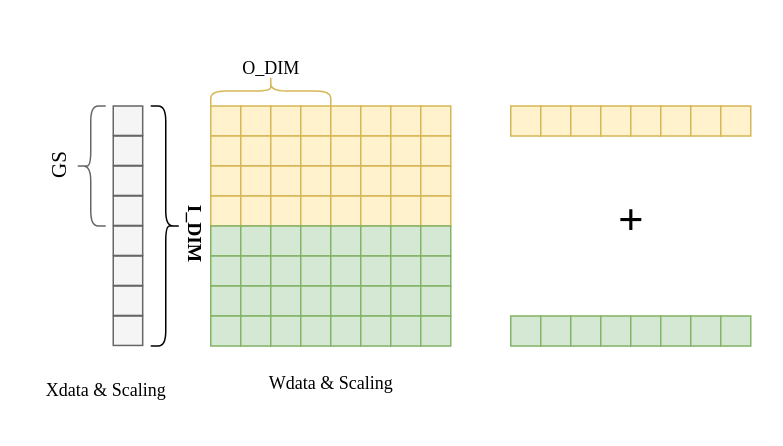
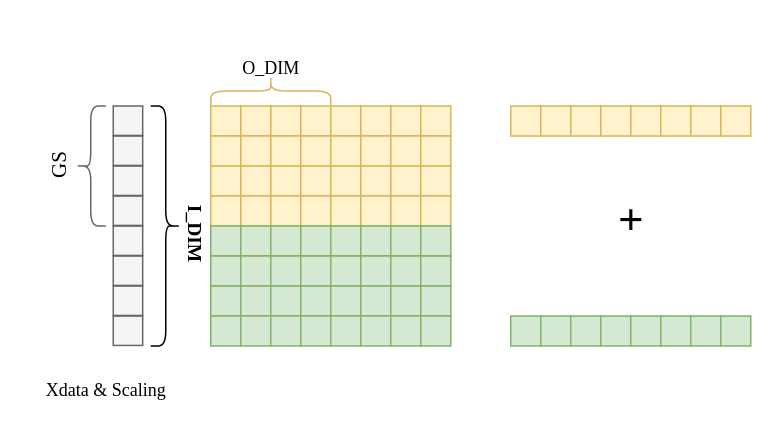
(331, 383) -> none
